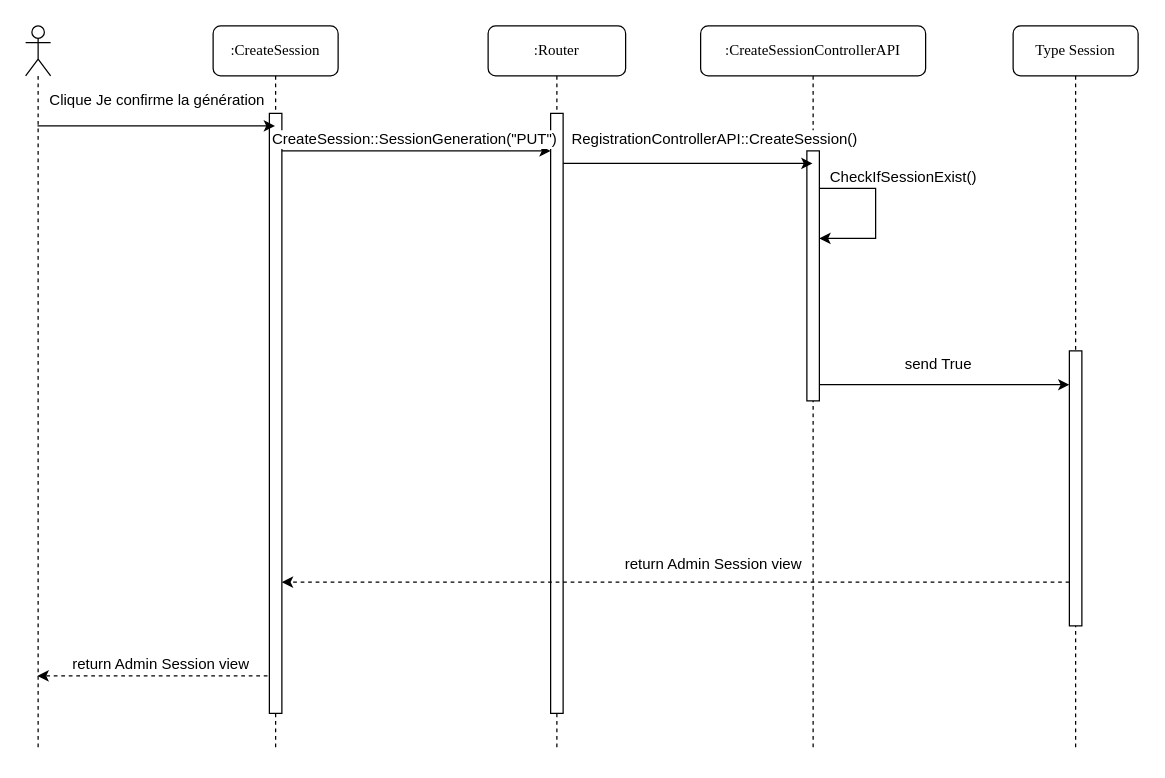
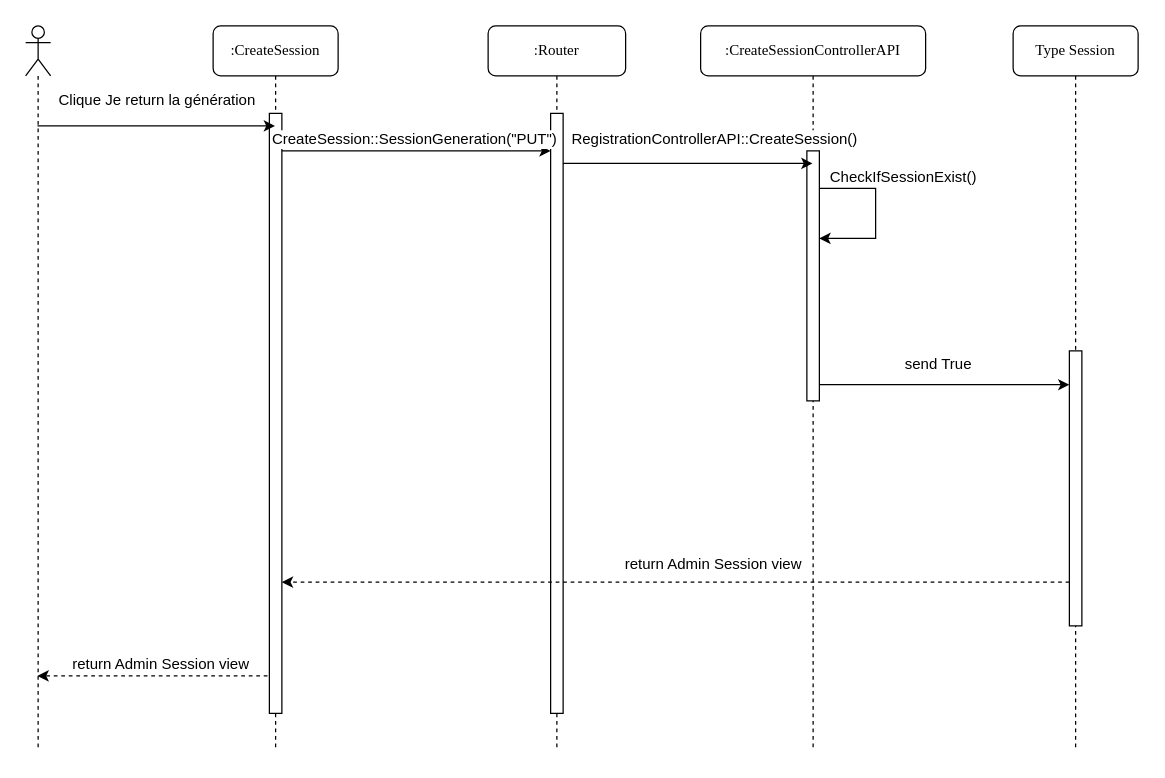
(158, 101) -> (158, 101)
